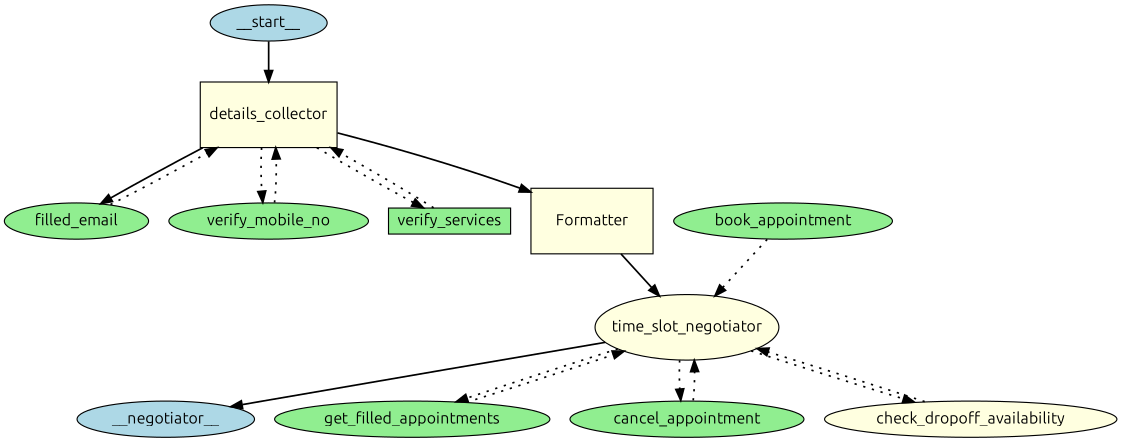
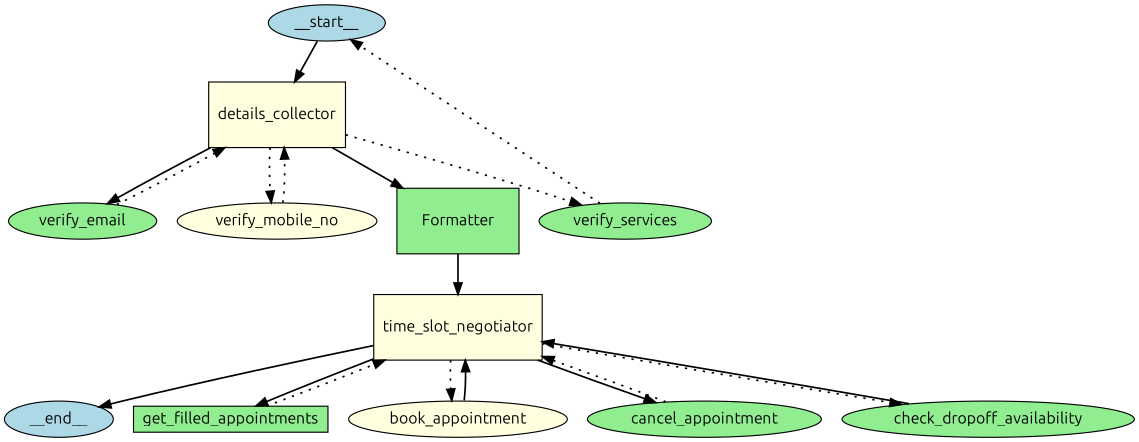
(388, 180) -> (480, 125)
(76, 221) -> (83, 221)
(269, 221) -> (277, 221)
(450, 221) -> (625, 221)
(592, 221) -> (458, 221)
(783, 221) -> (458, 419)
(745, 263) -> (465, 386)
(687, 327) -> (458, 327)
(542, 373) -> (320, 380)
none -> (450, 375)
(679, 375) -> (591, 380)
(847, 376) -> (731, 373)
(166, 419) -> (59, 419)
(412, 419) -> (231, 419)
(971, 419) -> (988, 419)
